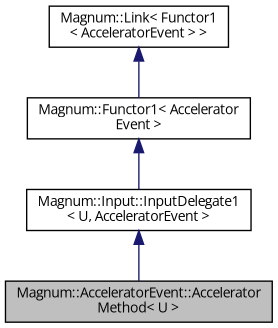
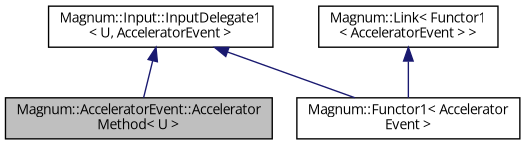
(139, 171) -> (291, 75)
